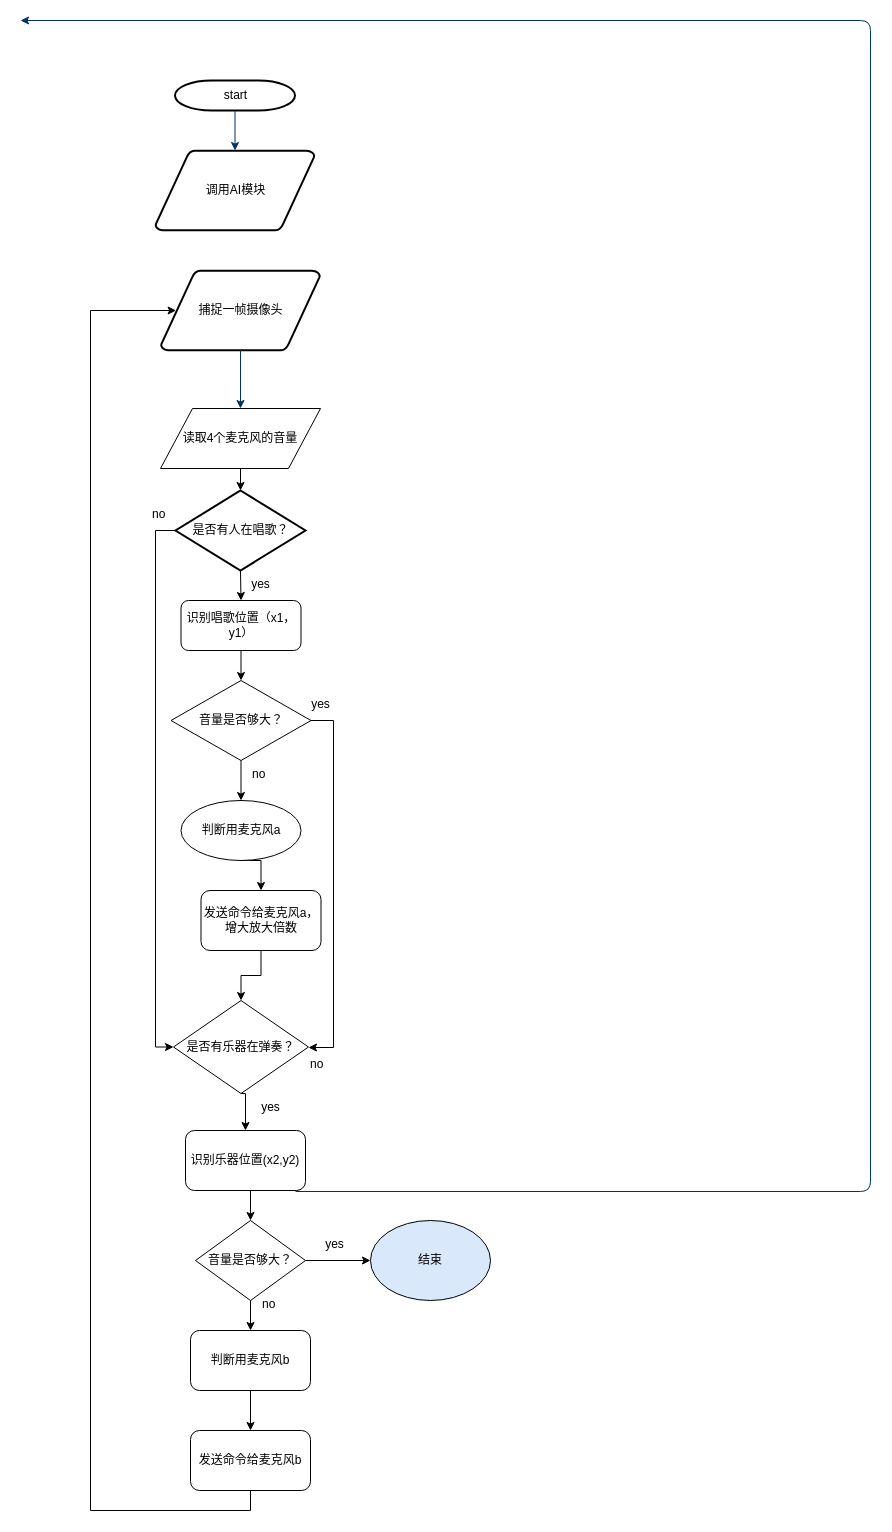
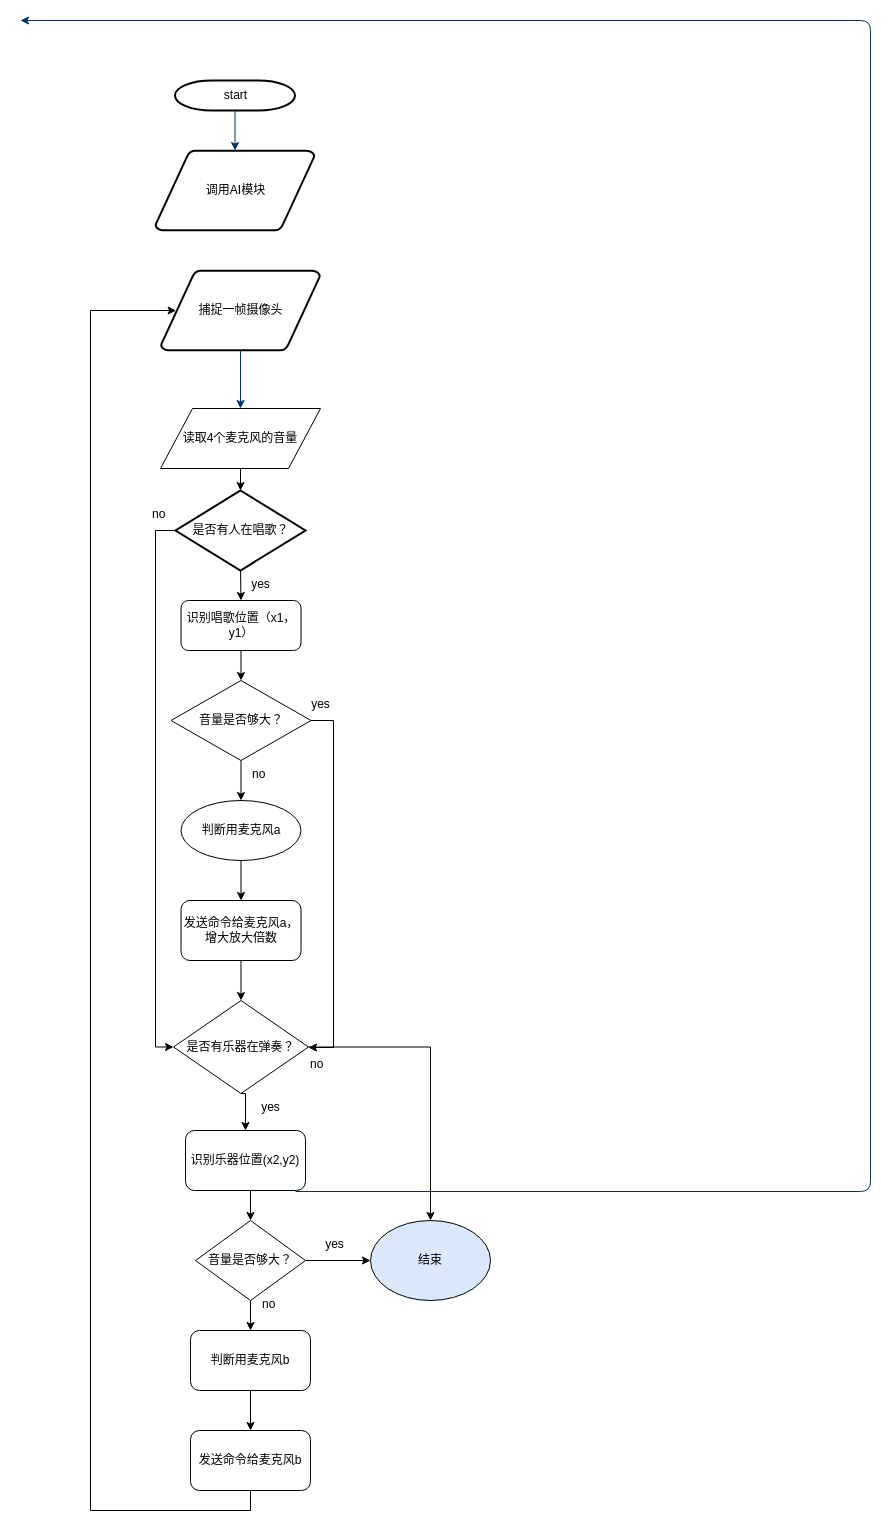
(261, 921) -> (241, 931)
none -> (431, 1083)
